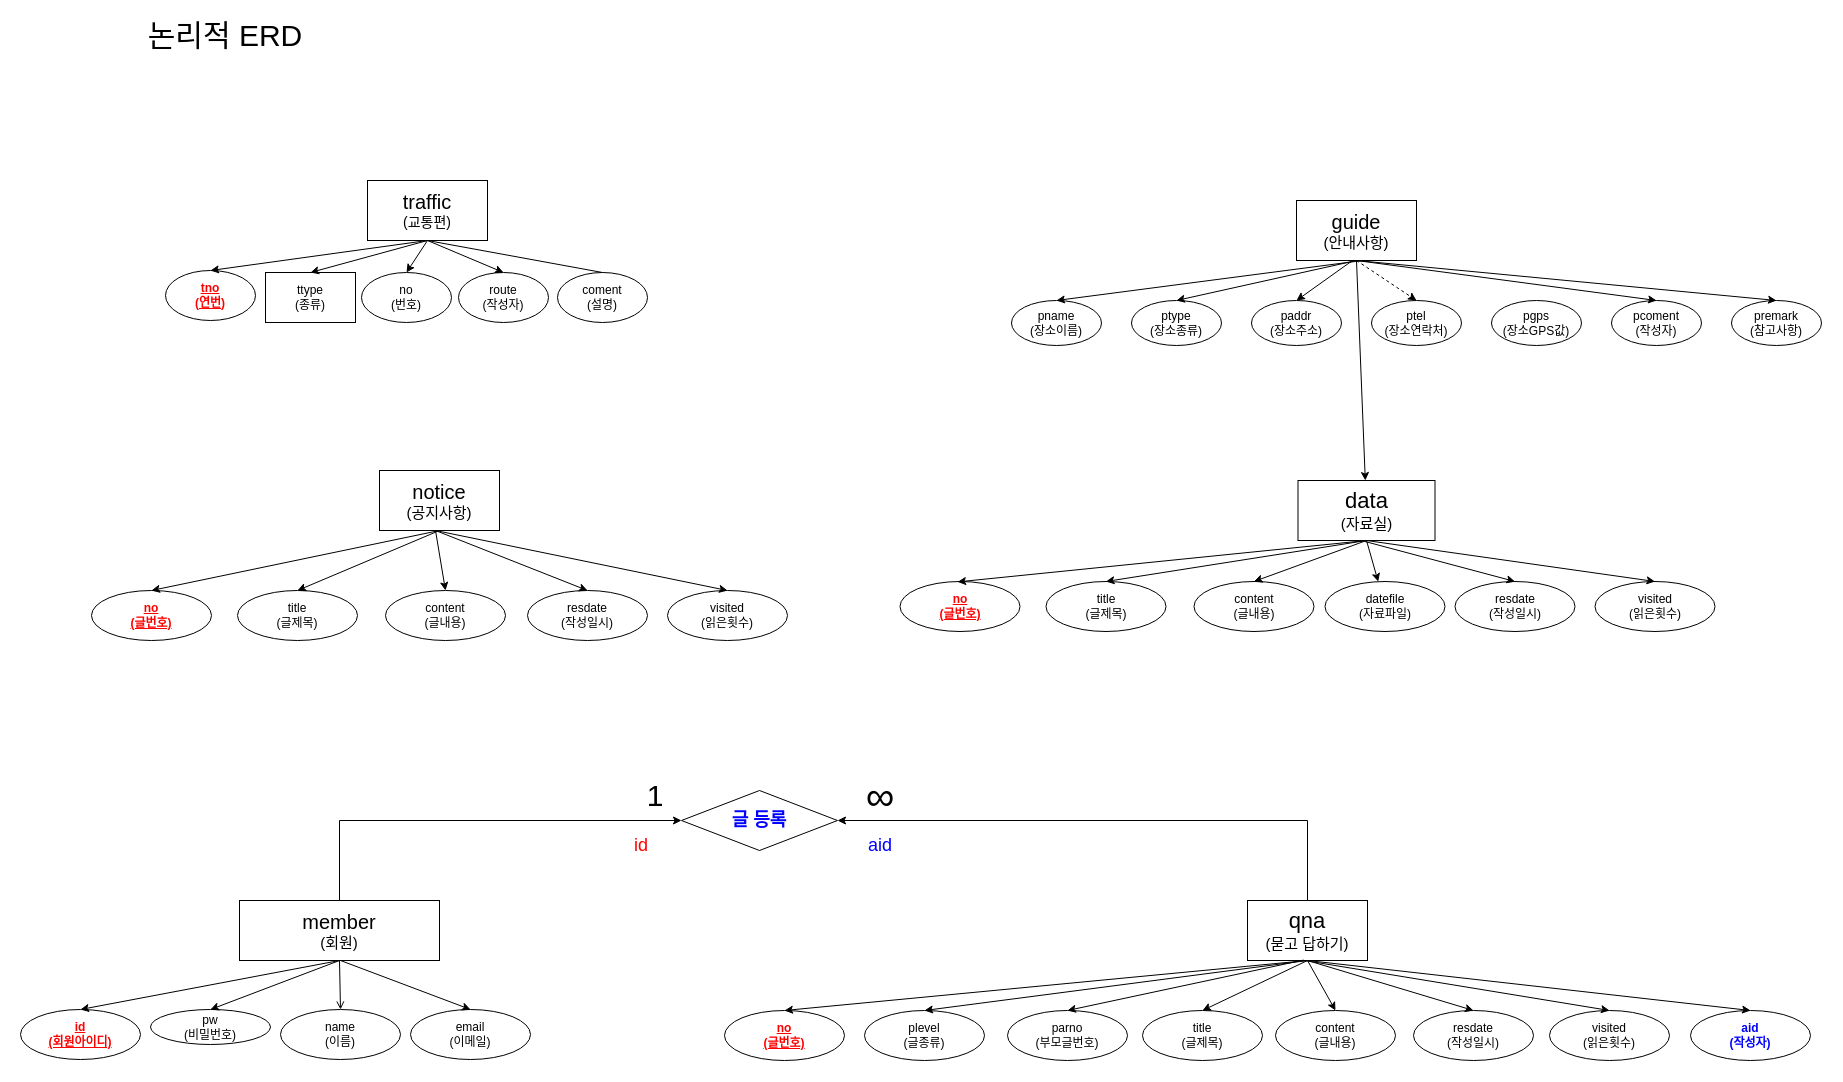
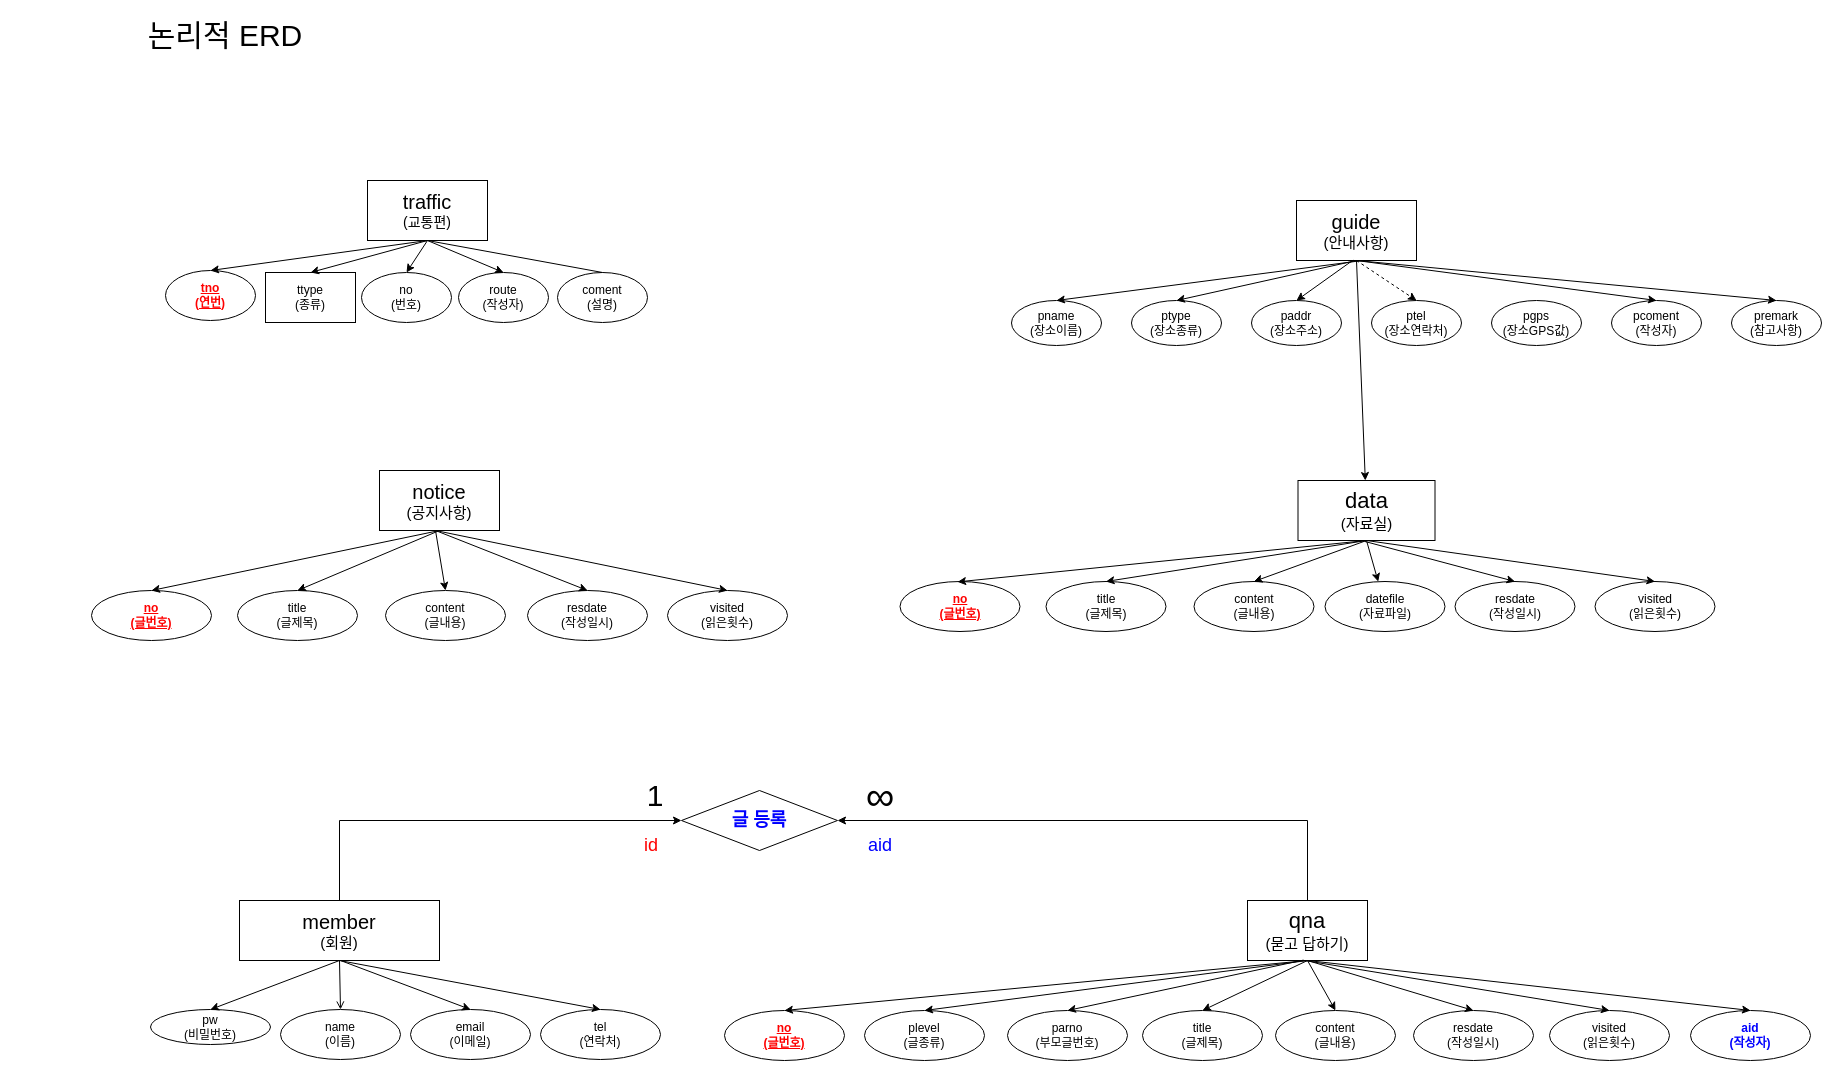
(642, 846) -> (652, 846)
(209, 985) -> none
none -> (471, 985)
(81, 1035) -> none
none -> (601, 1035)
